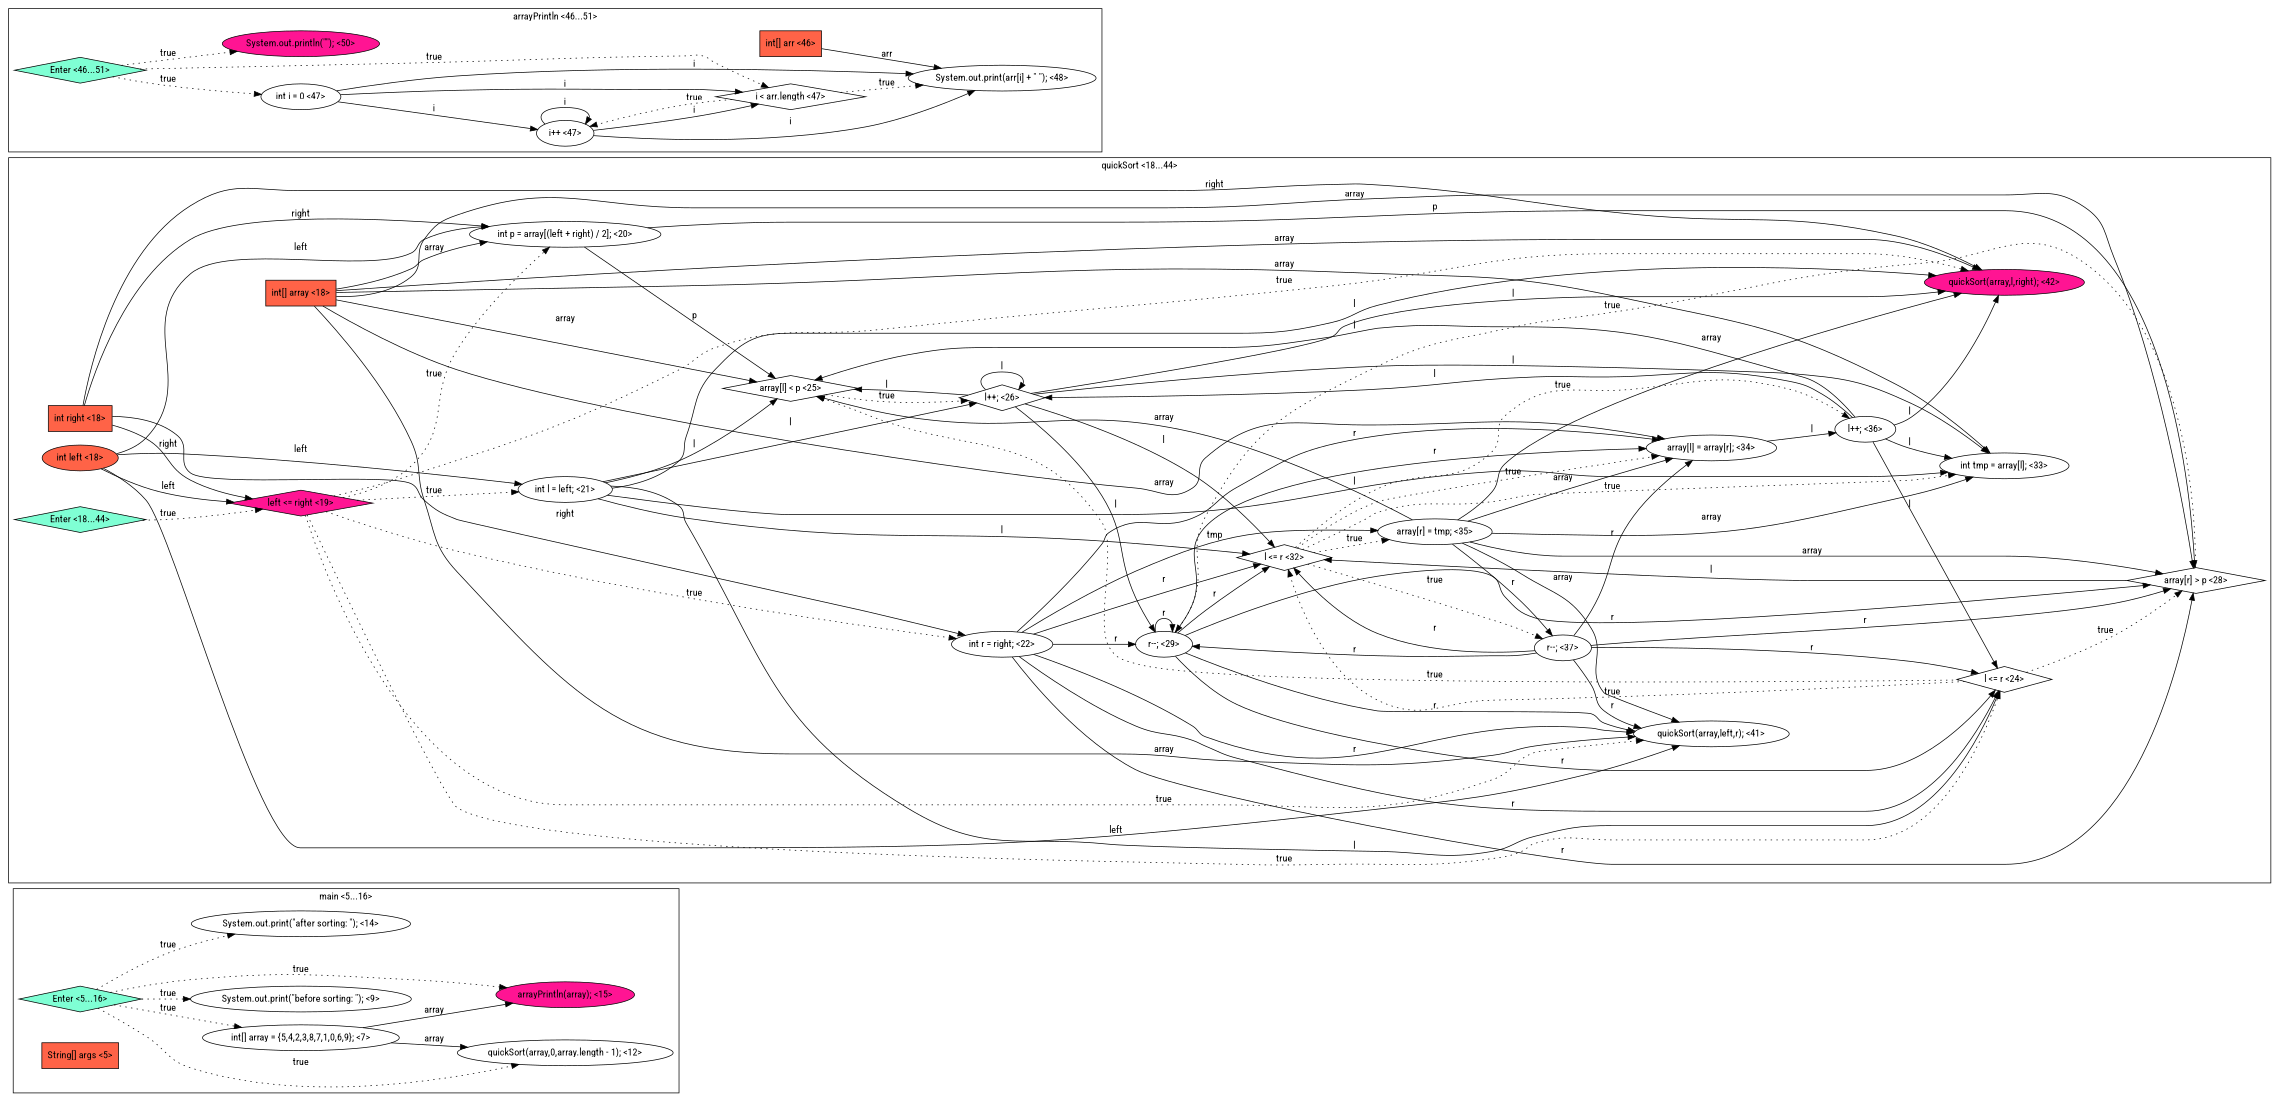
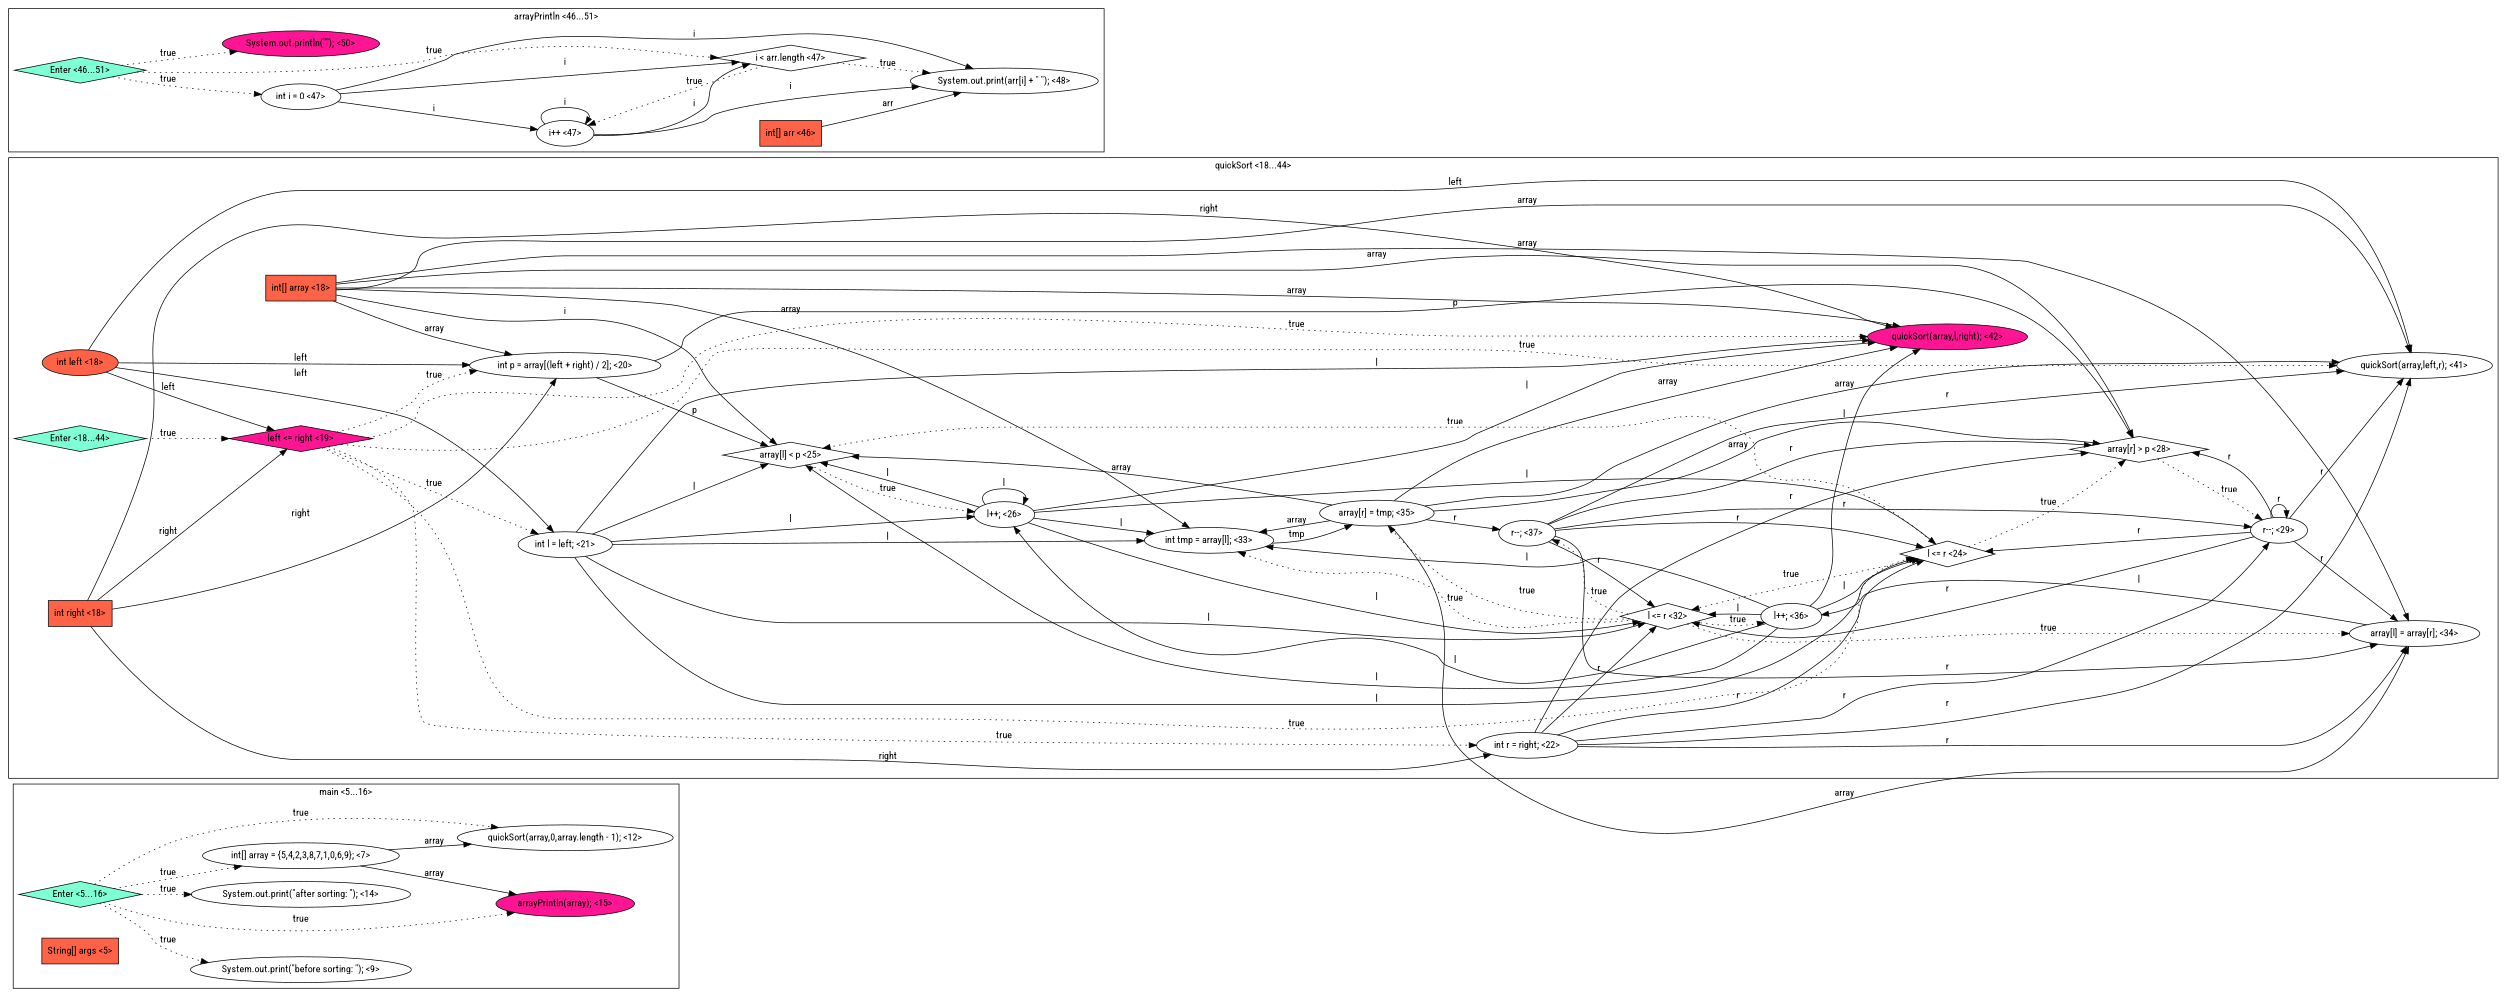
(565, 319) -> (565, 311)
(1002, 398) -> (1004, 515)
(1106, 503) -> (1488, 484)
(1179, 554) -> (1310, 539)
(1729, 579) -> (1738, 614)
